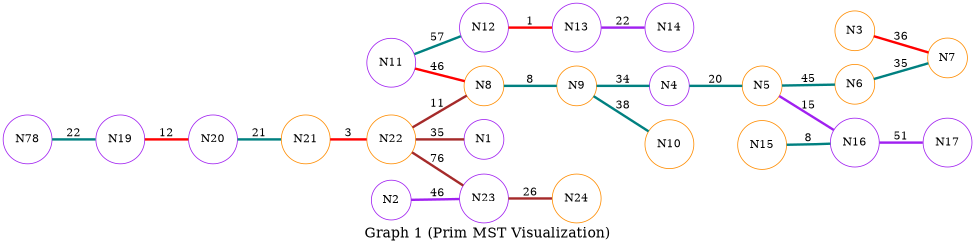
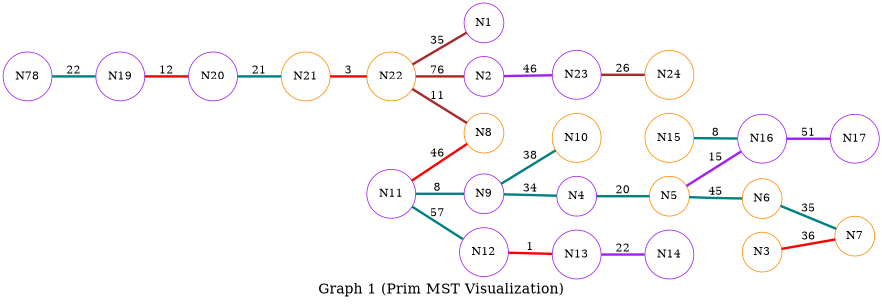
(530, 86) -> (440, 194)
(577, 86) -> (484, 194)
(438, 169) -> (440, 76)
